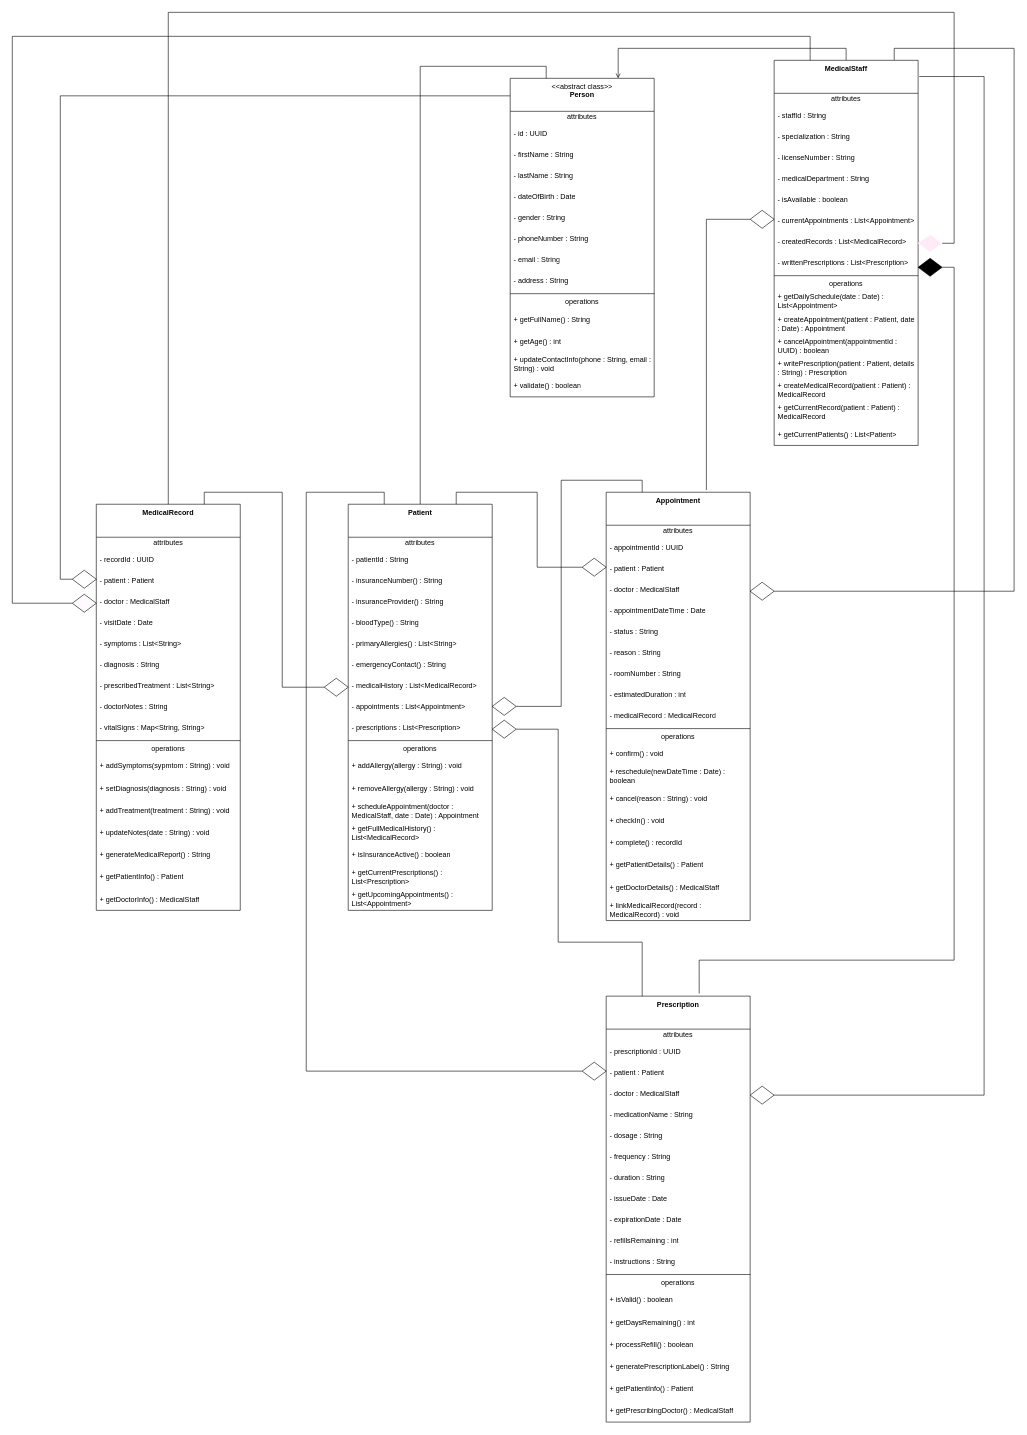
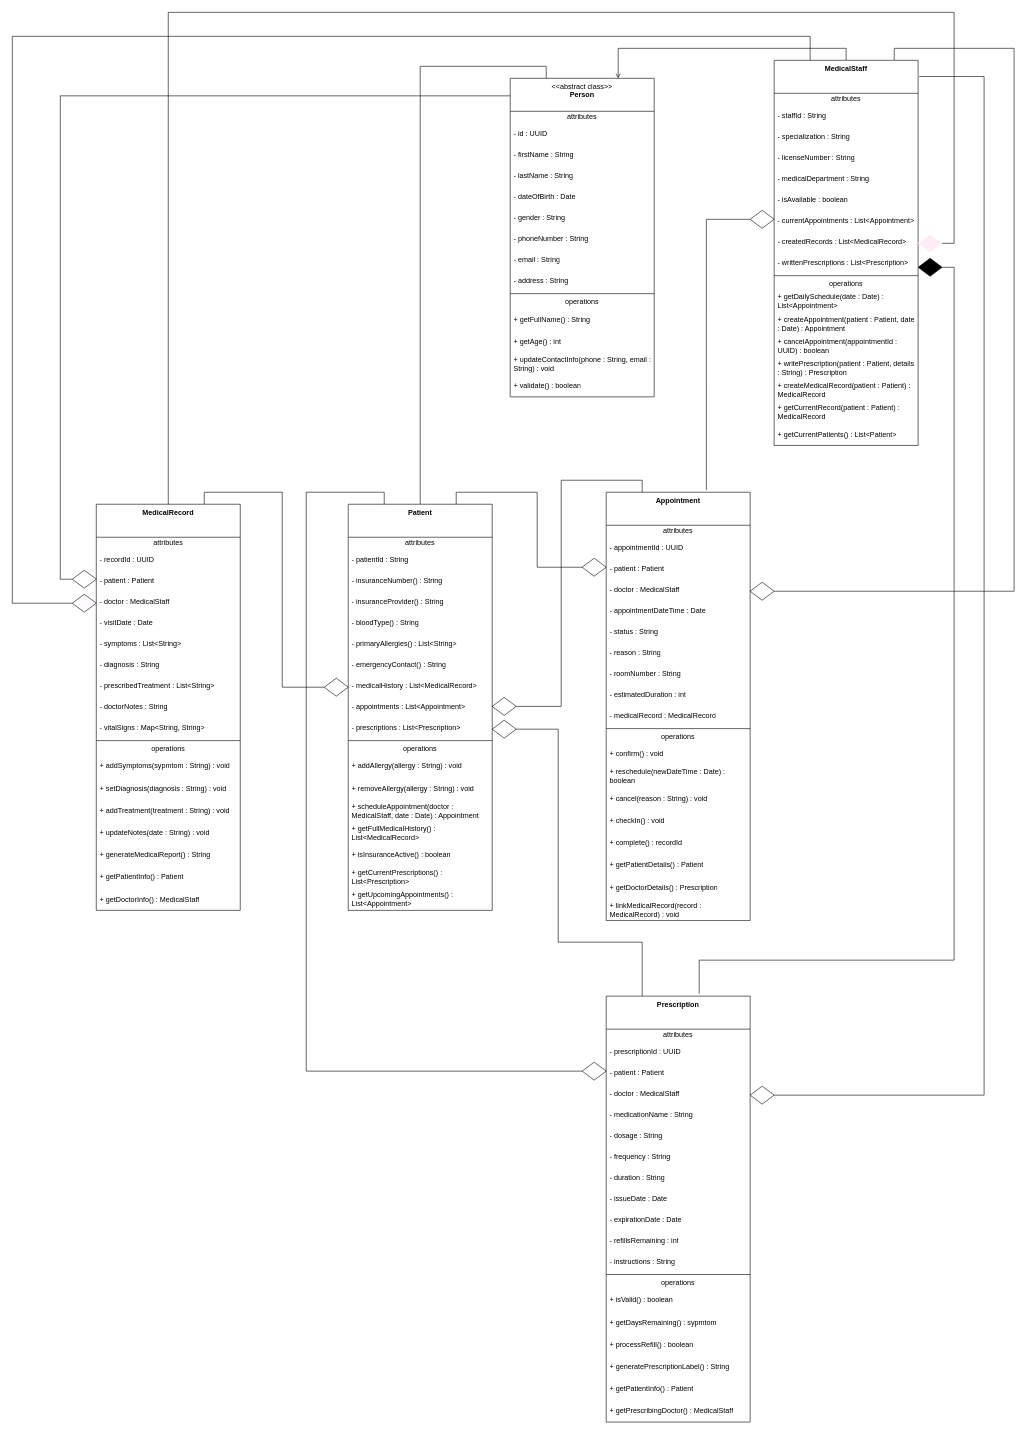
(673, 888) -> (673, 888)
(656, 1323) -> (665, 1323)
